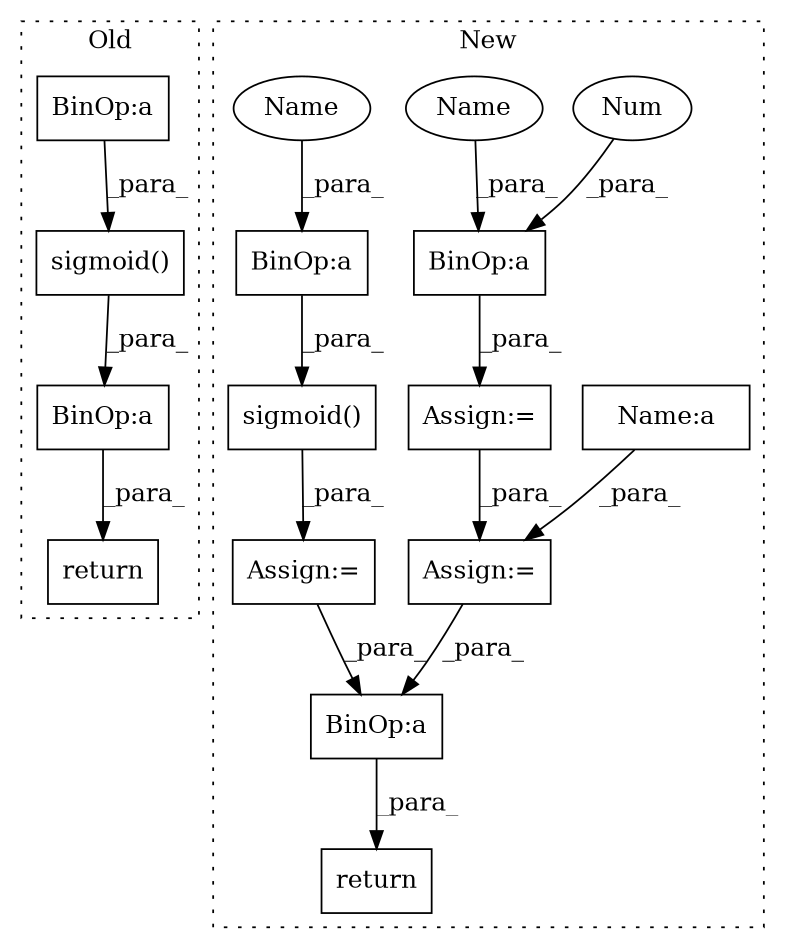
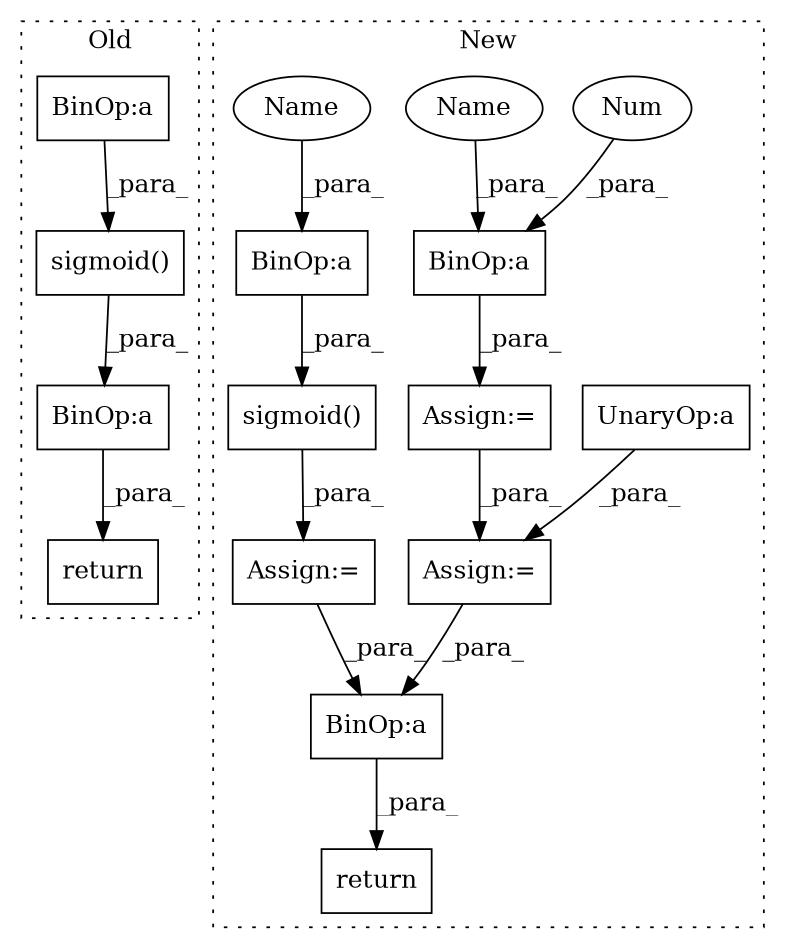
(666, 417) -> (666, 417)
